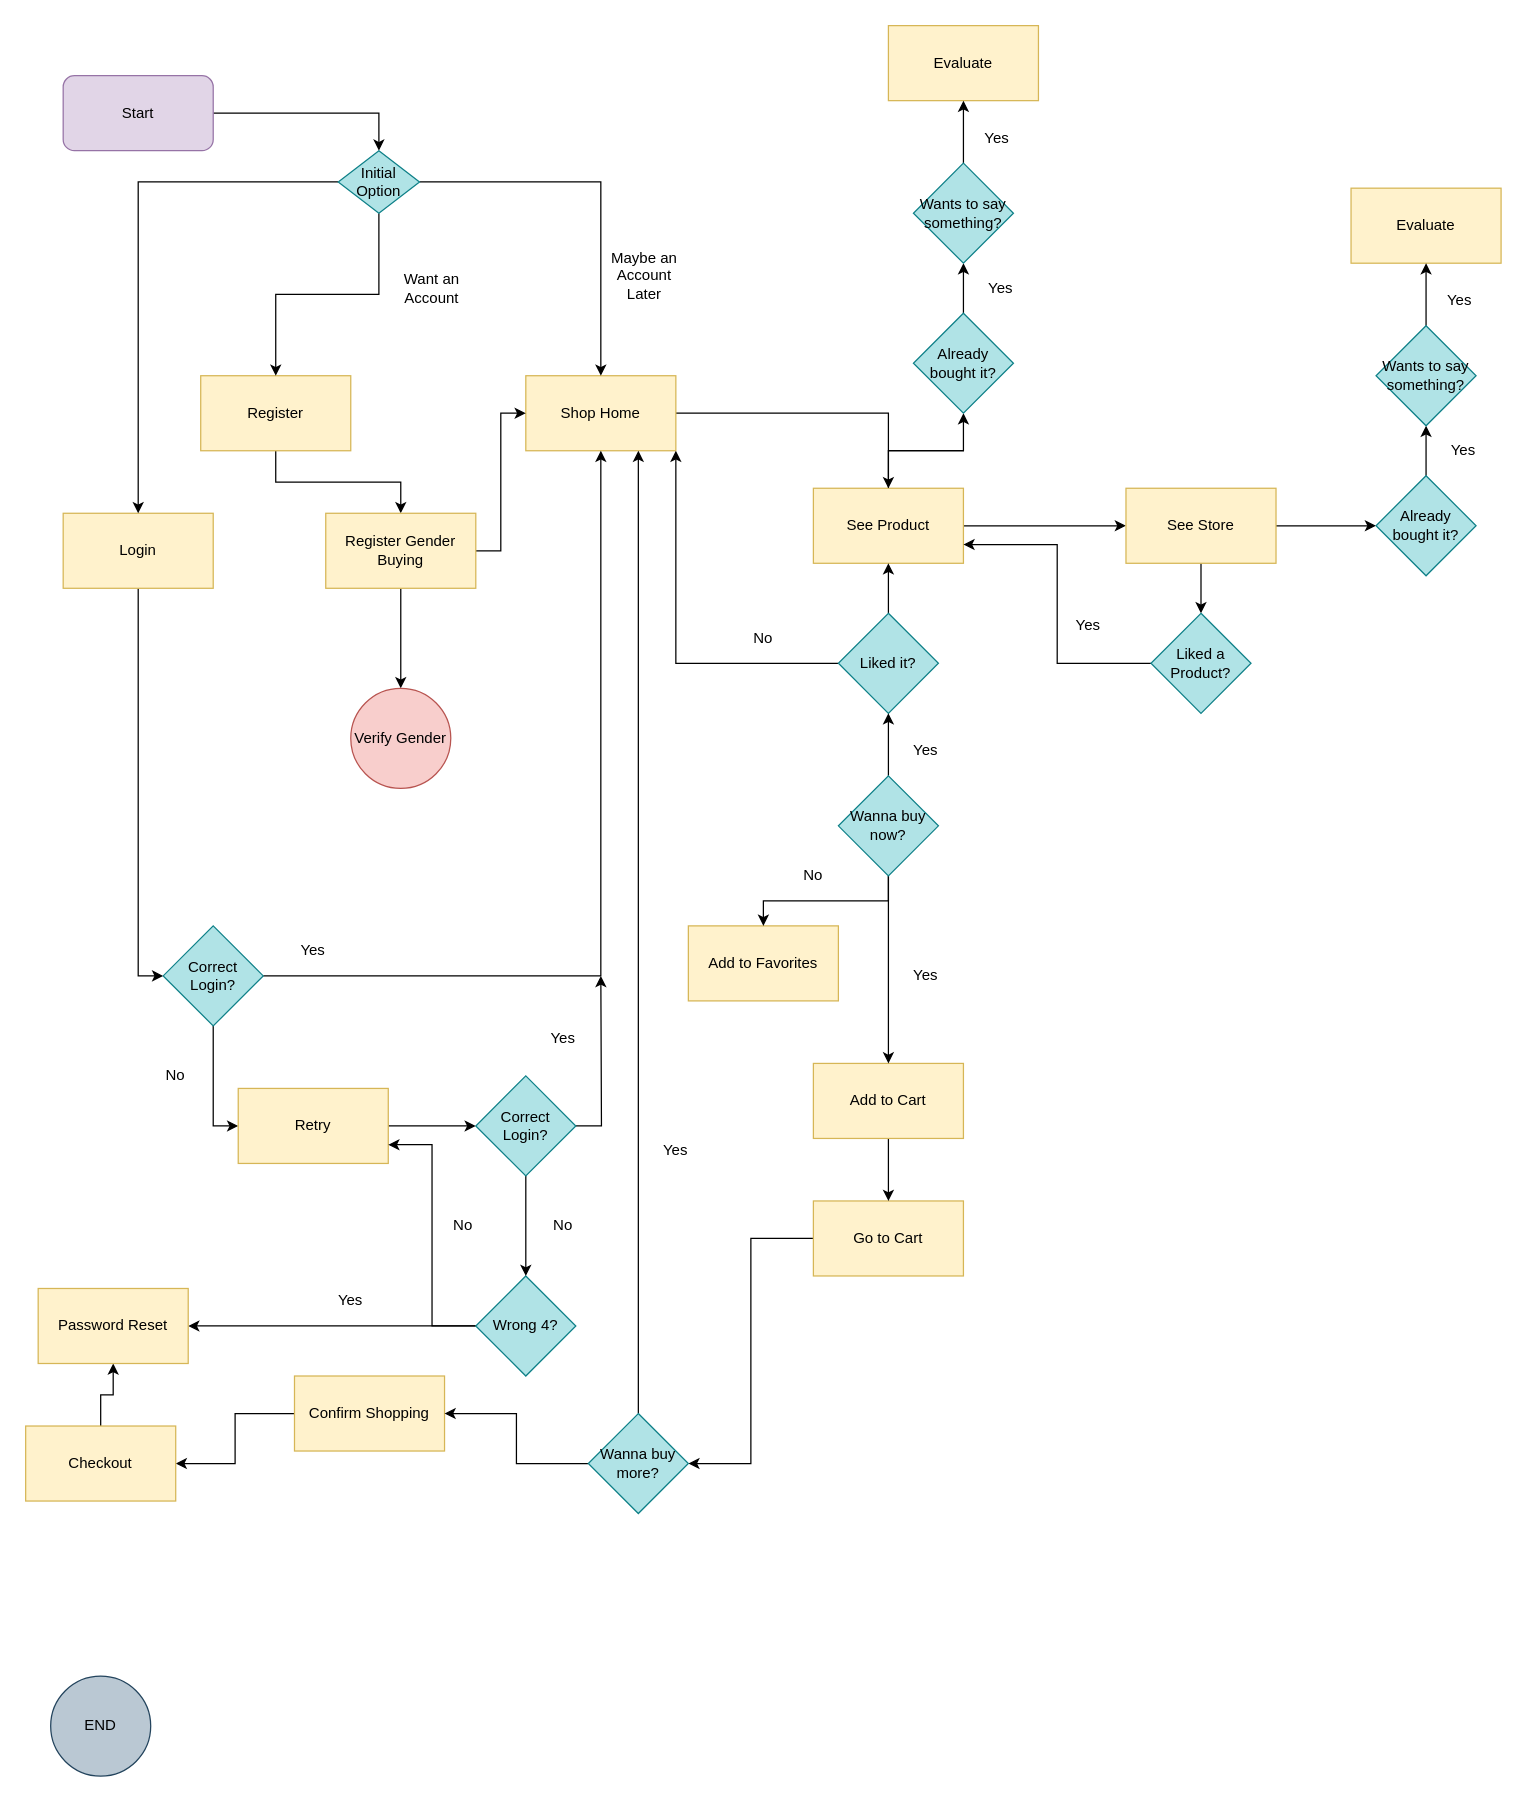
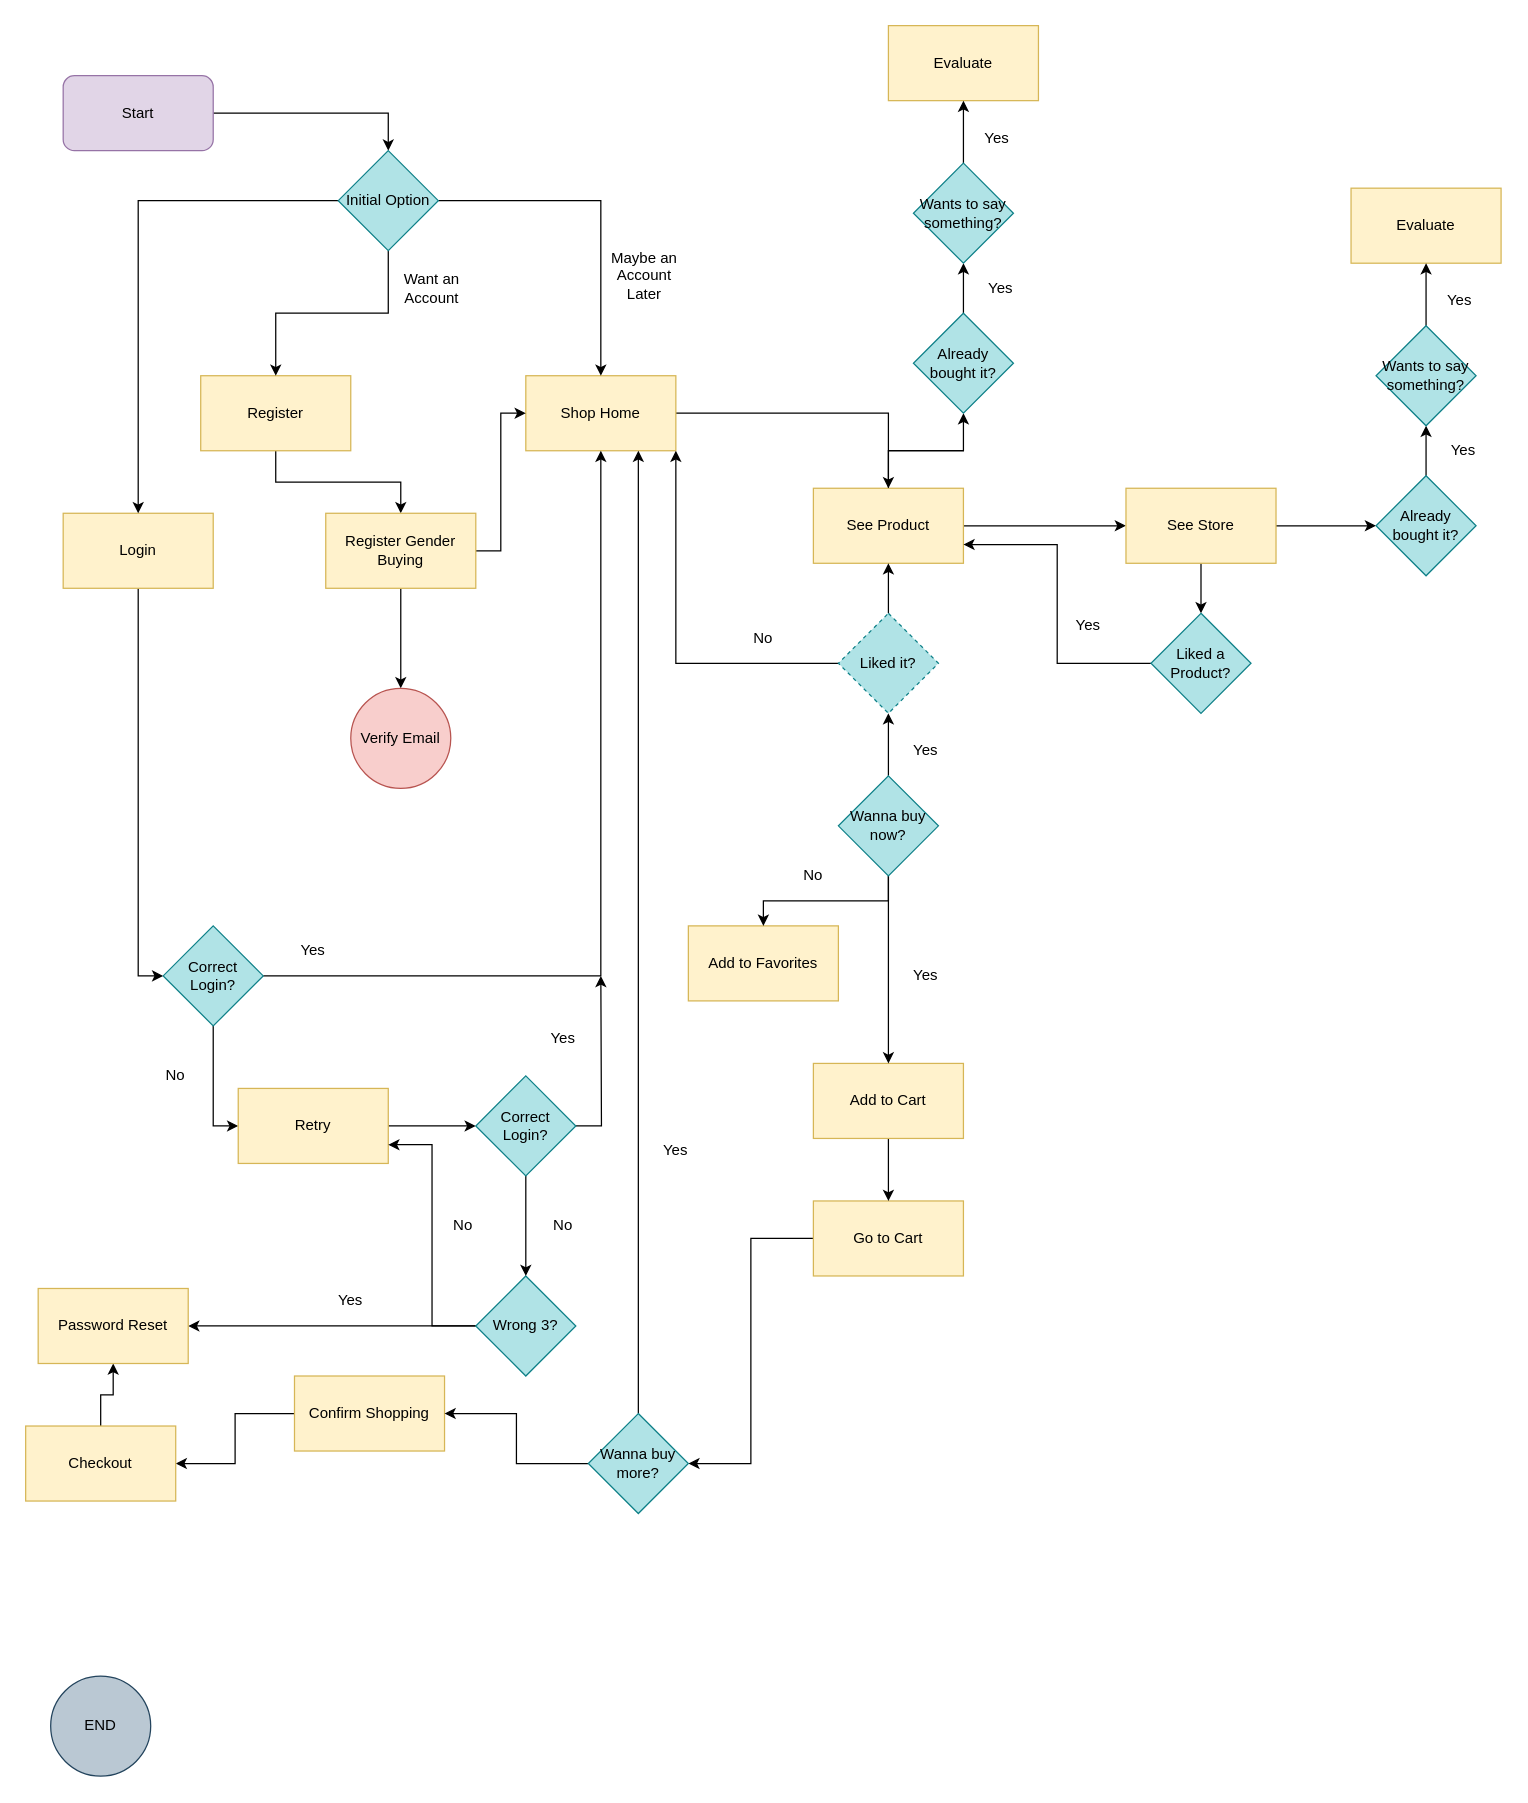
(379, 182) -> (388, 201)
(888, 663) -> (888, 663)
(401, 738) -> (401, 738)
(526, 1326) -> (526, 1326)
